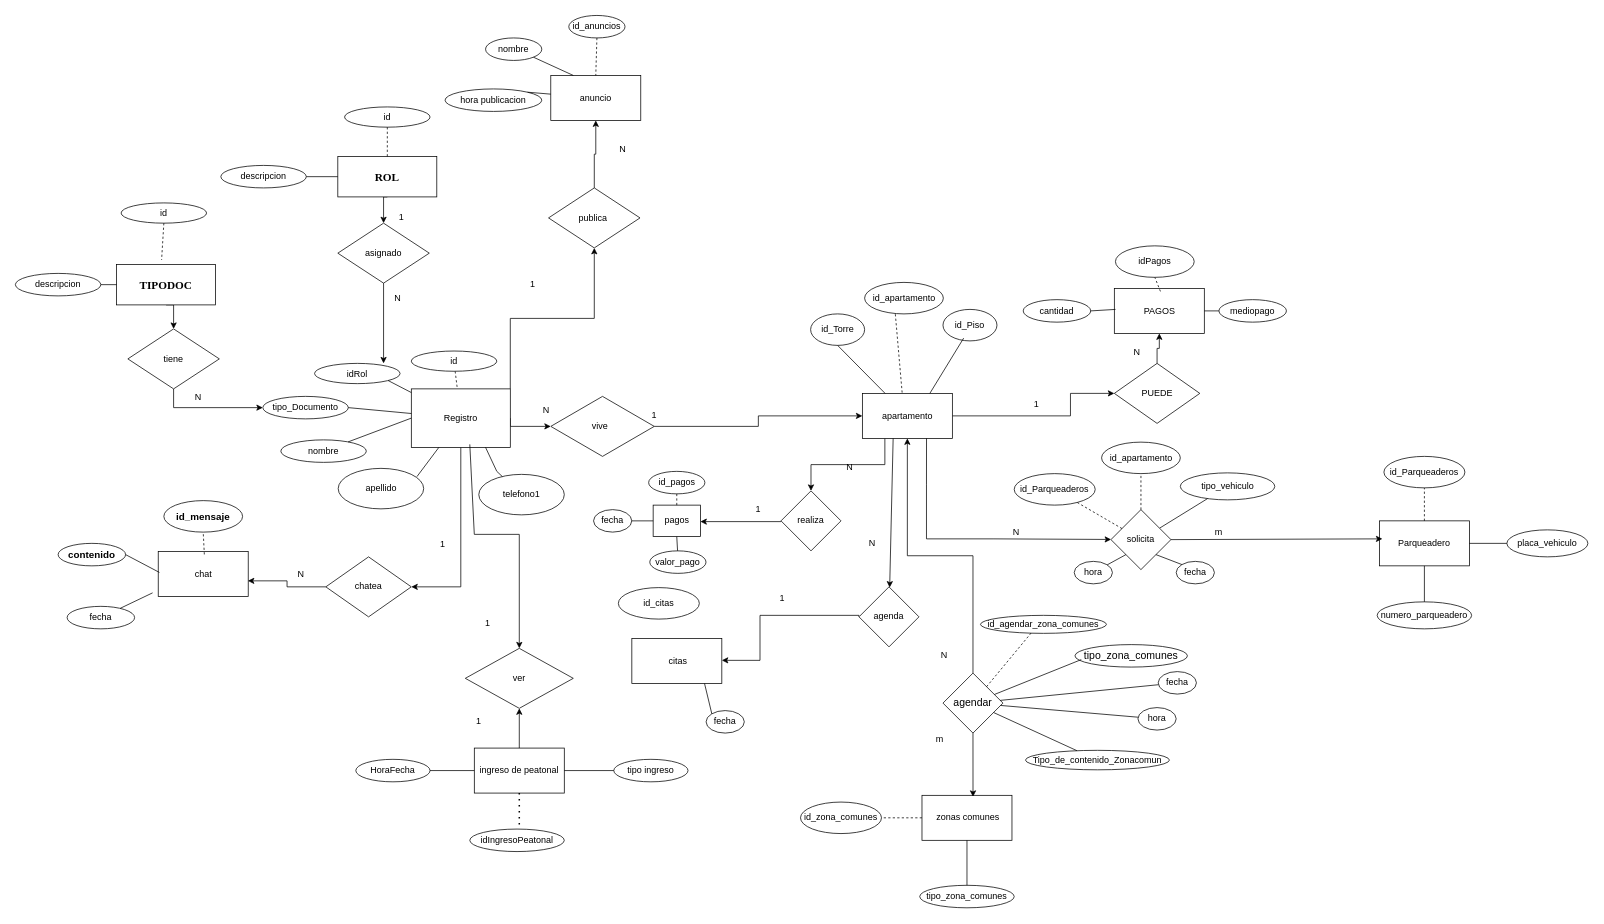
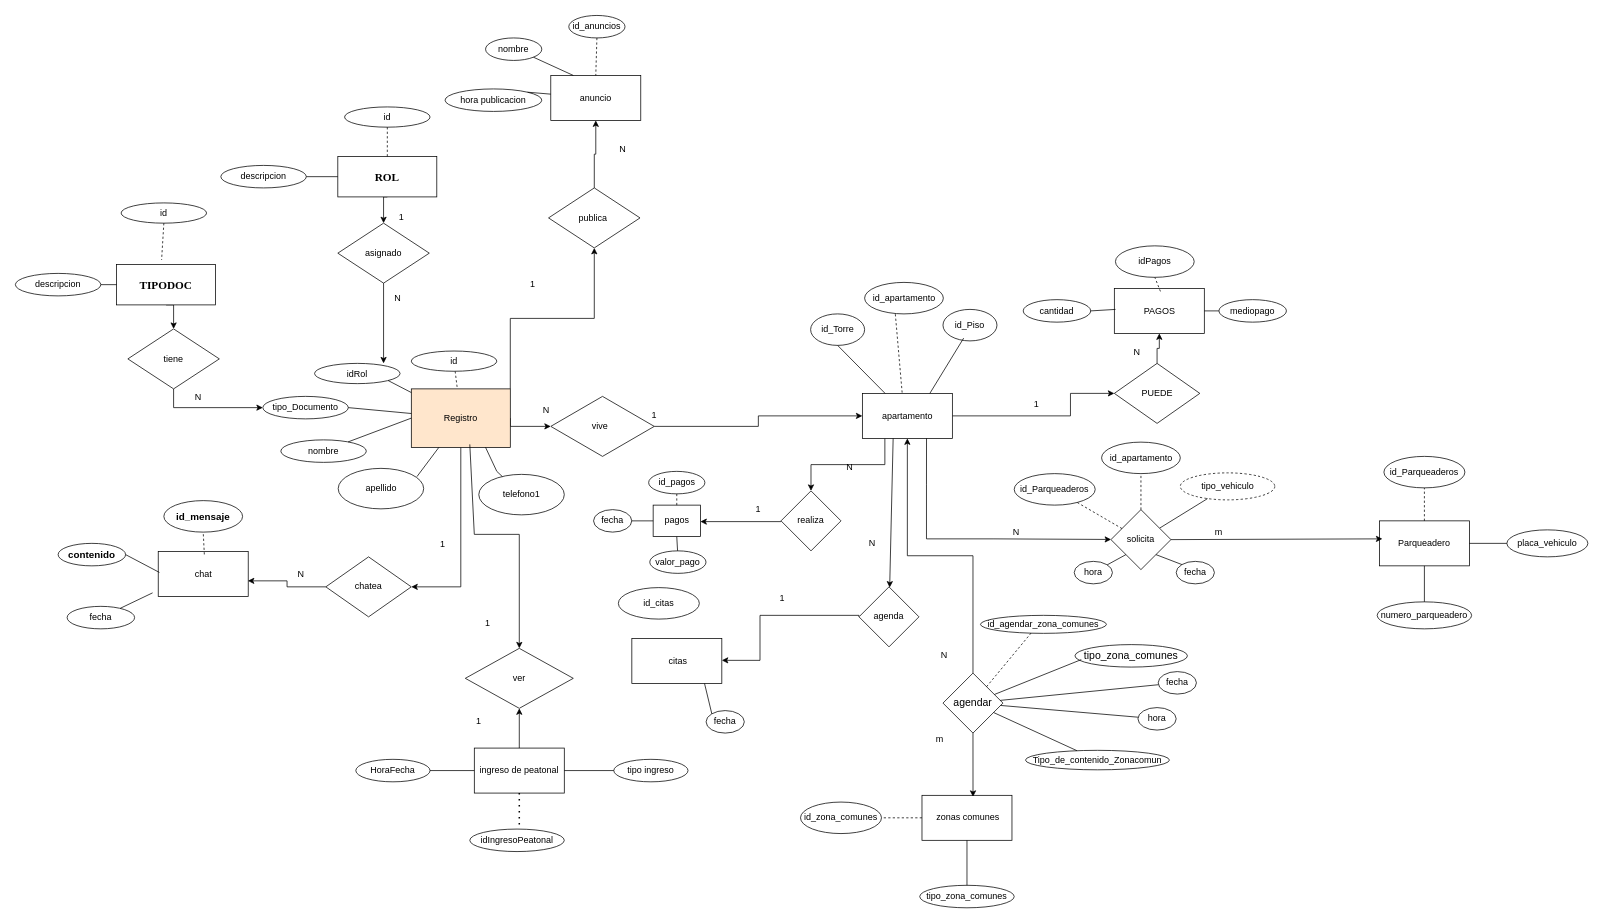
(461, 418) -> (461, 418)
(1228, 486) -> (1228, 486)
